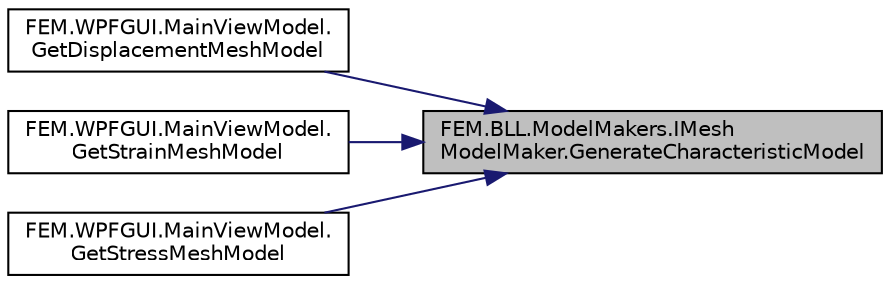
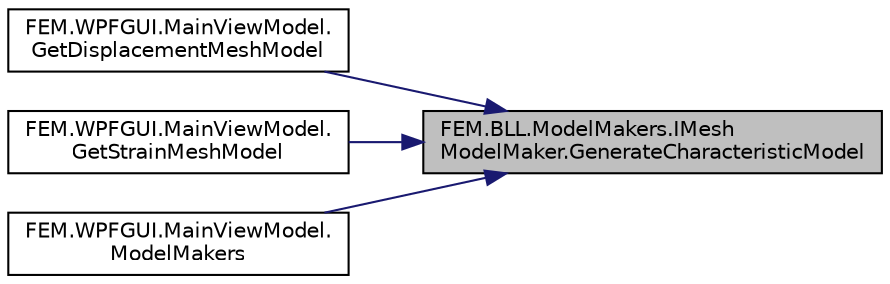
(178, 244) -> (178, 244)
